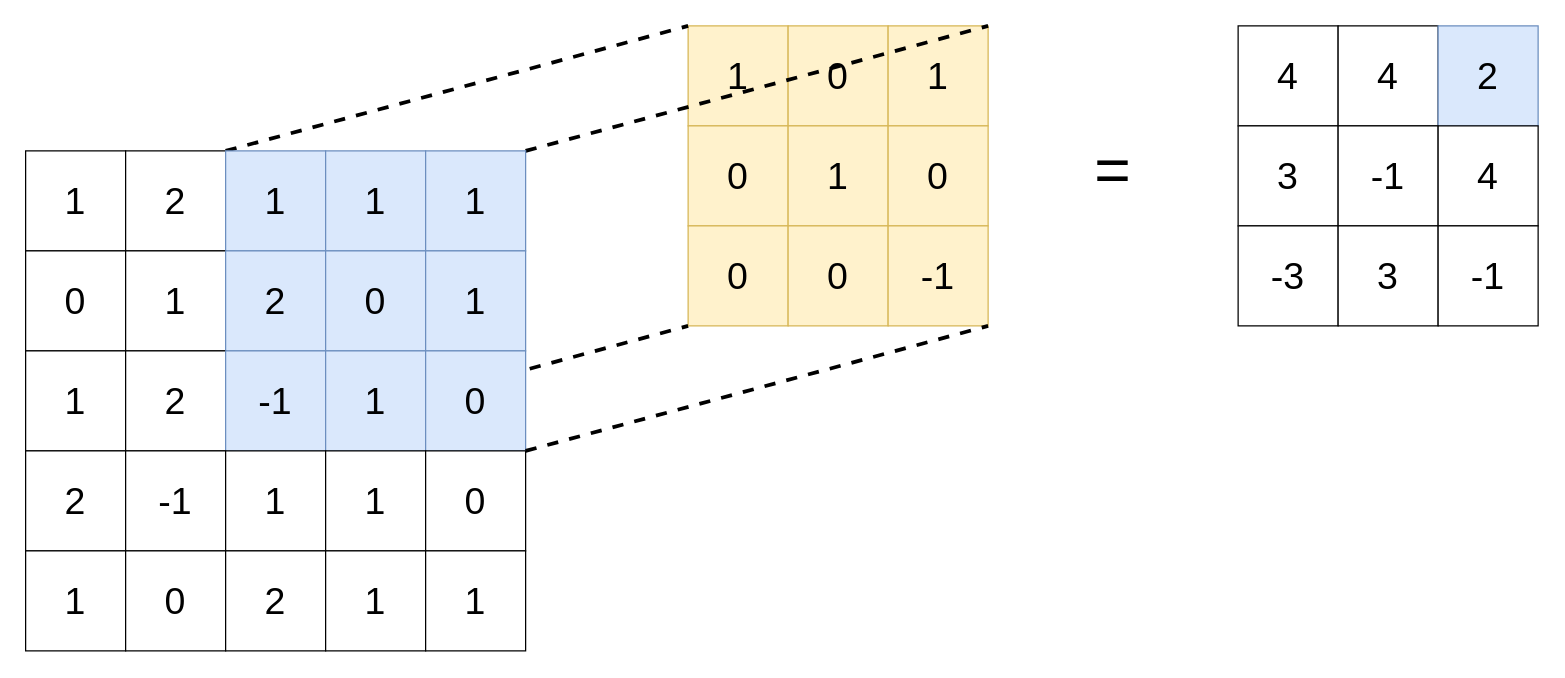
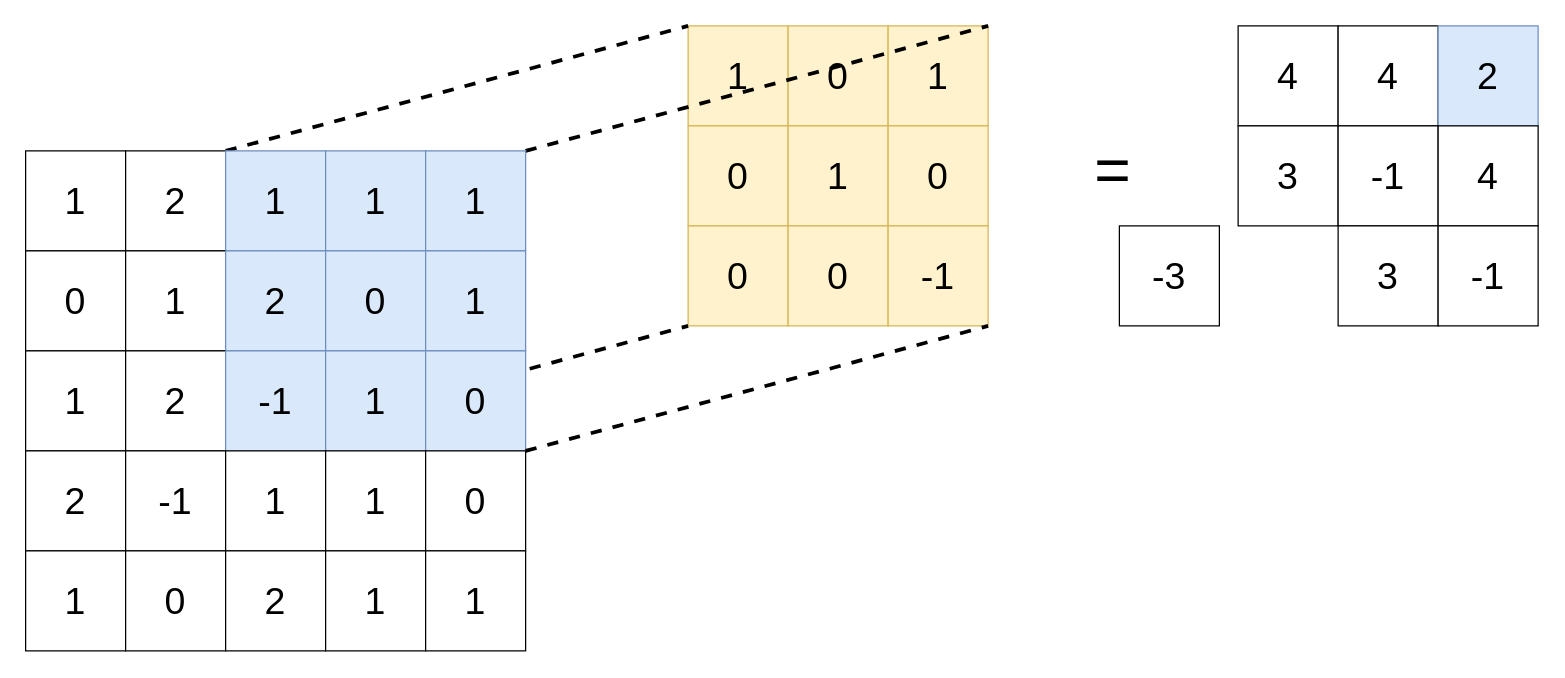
(1288, 276) -> (1169, 276)
